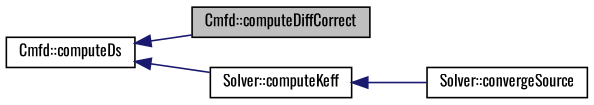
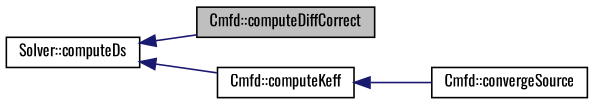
(71, 52) -> (73, 52)
(281, 83) -> (286, 83)
(507, 83) -> (510, 83)
